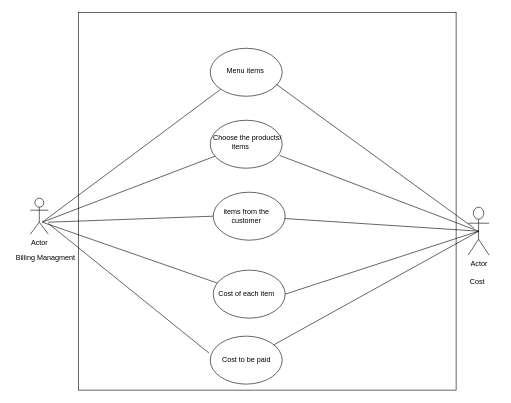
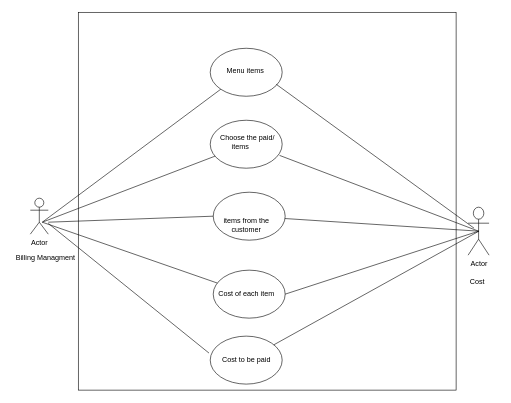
(241, 138) -> (241, 138)
(246, 216) -> (246, 225)
